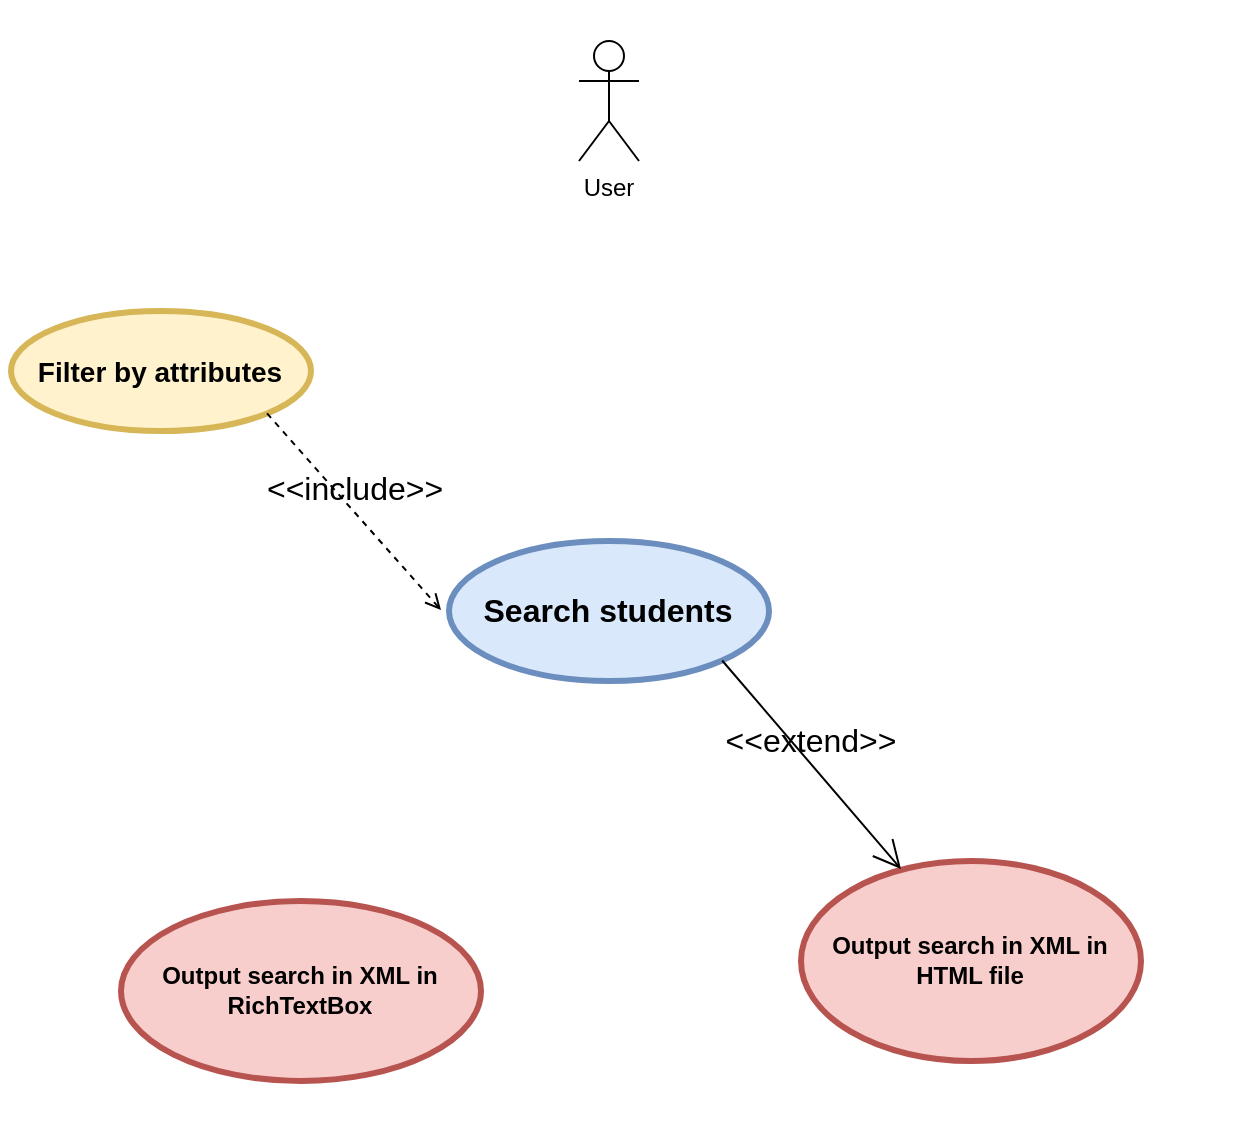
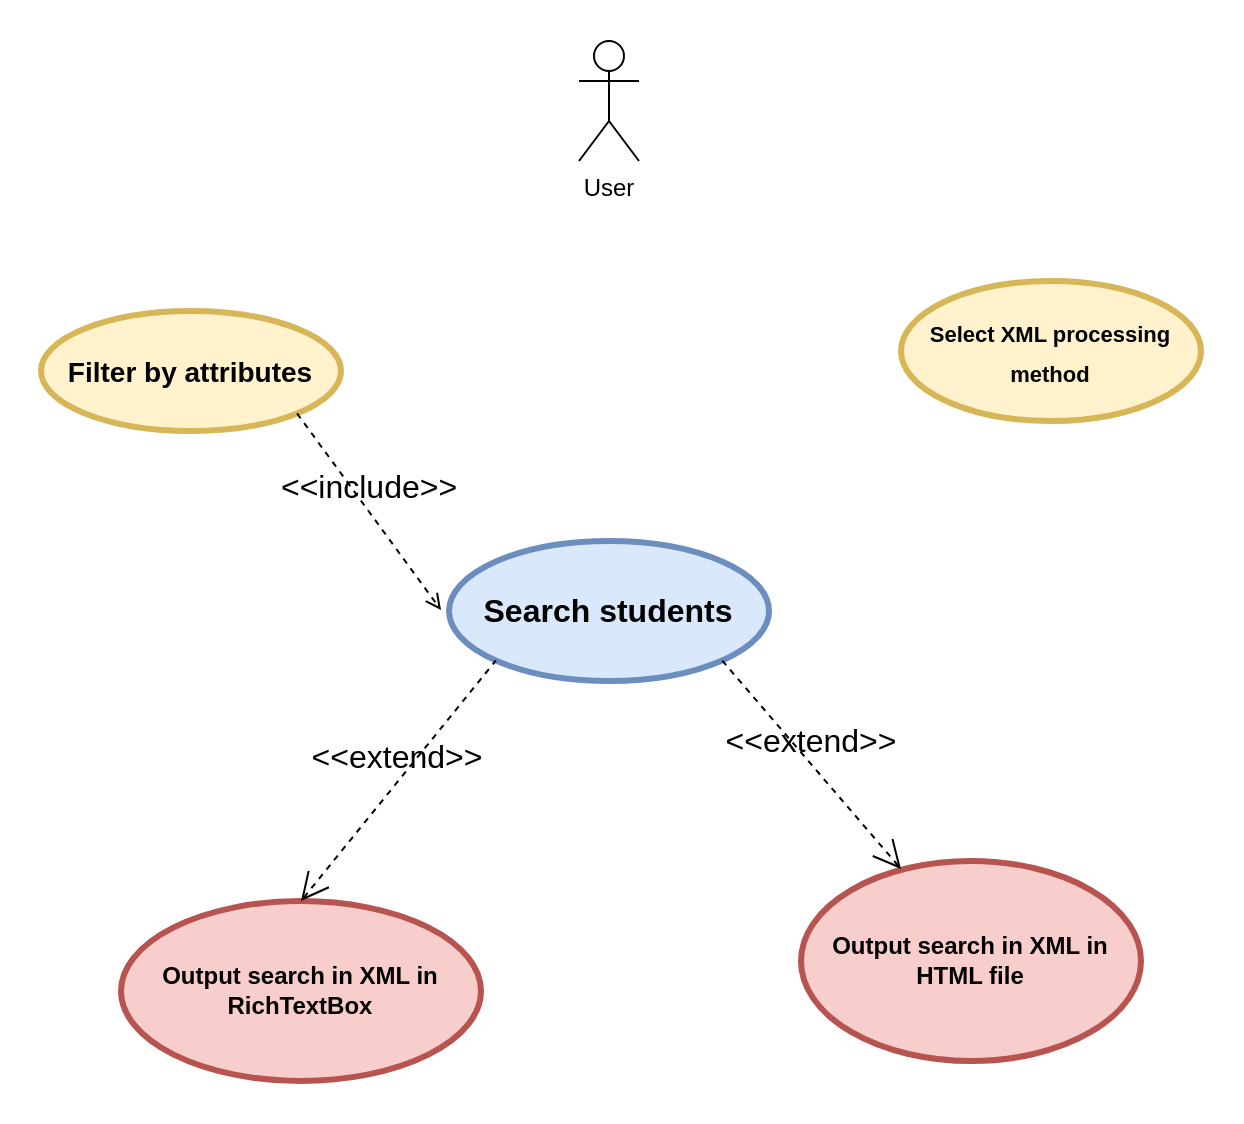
none -> (1051, 351)
(161, 371) -> (191, 371)
(809, 762) -> (809, 762)
none -> (400, 779)
